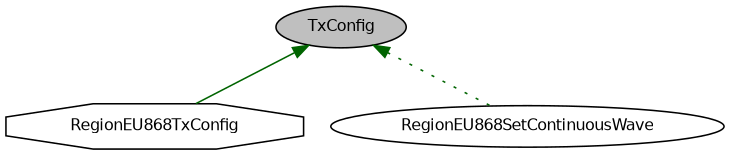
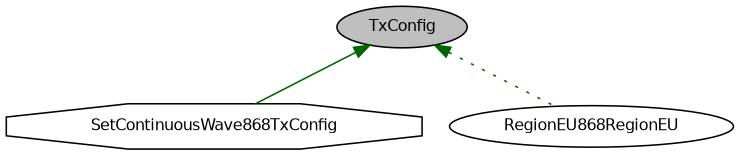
(155, 126) -> (214, 126)
(527, 126) -> (592, 126)
